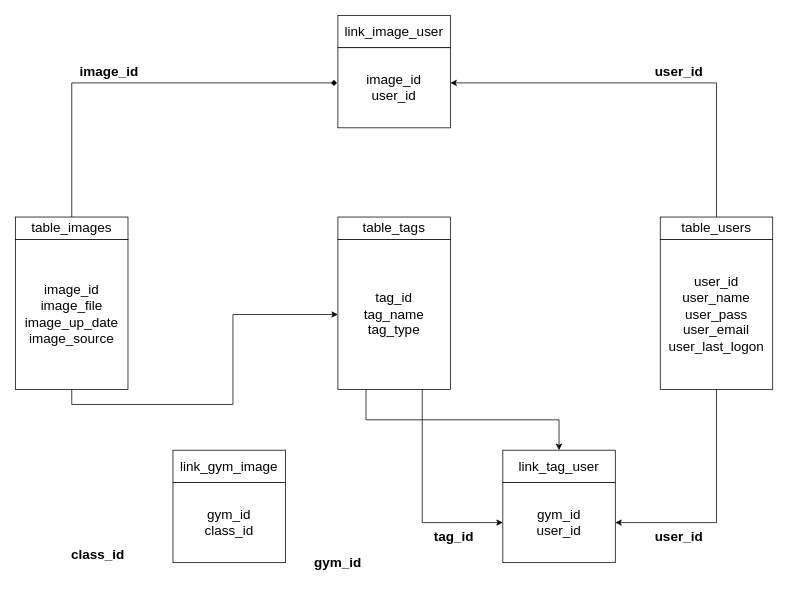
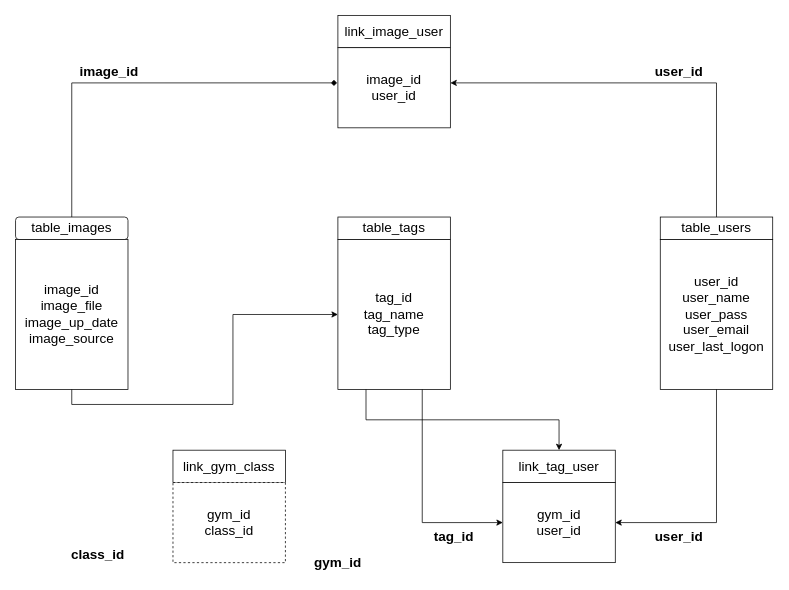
(72, 228) -> (72, 228)
(229, 467) -> (229, 467)
(229, 523) -> (229, 523)
